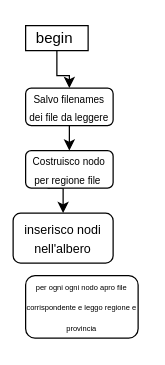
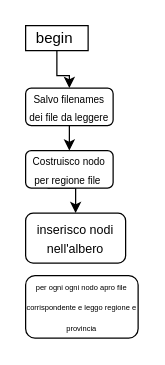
(63, 238) -> (76, 238)
